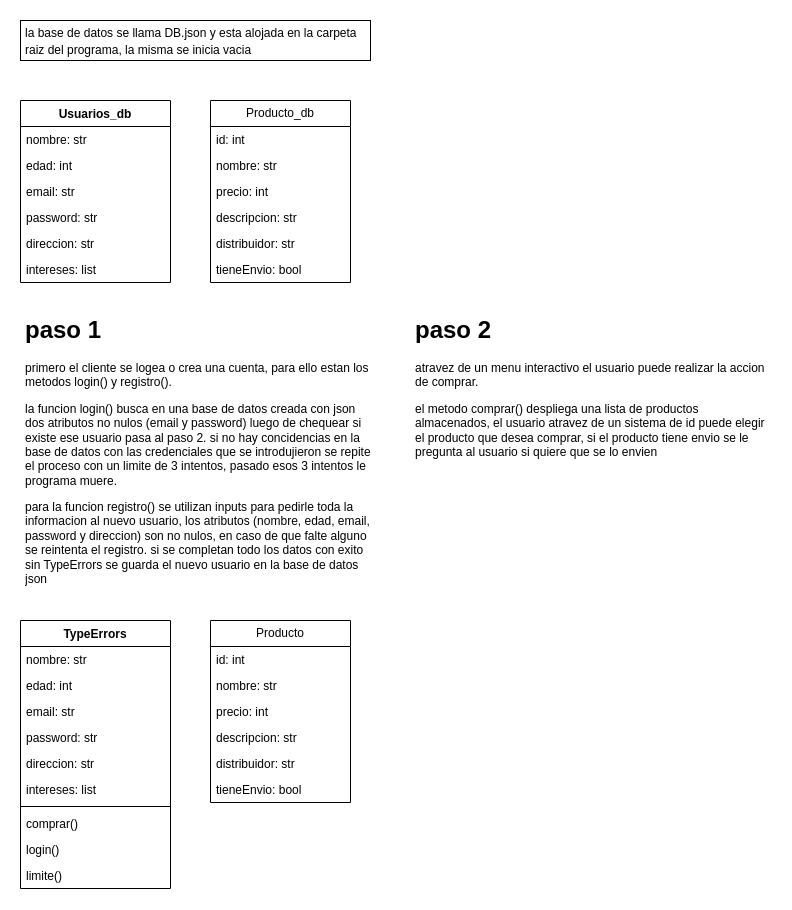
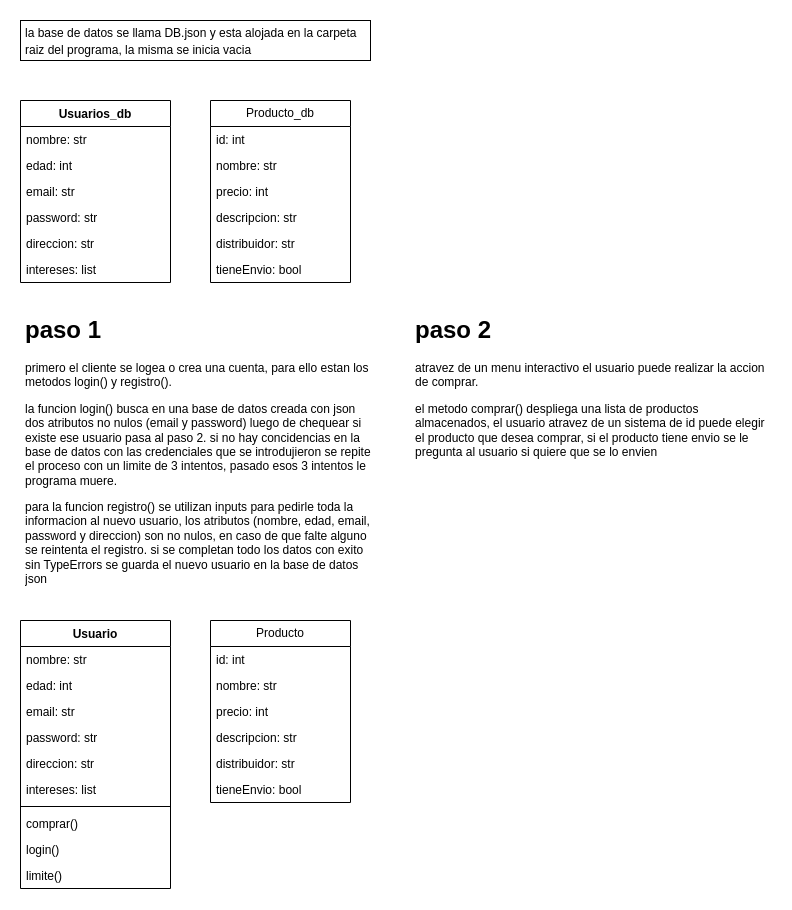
(96, 635) -> (96, 635)
